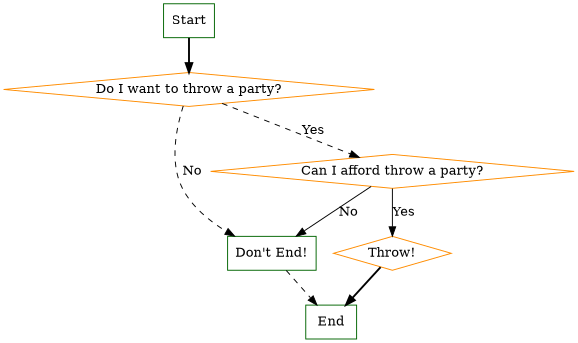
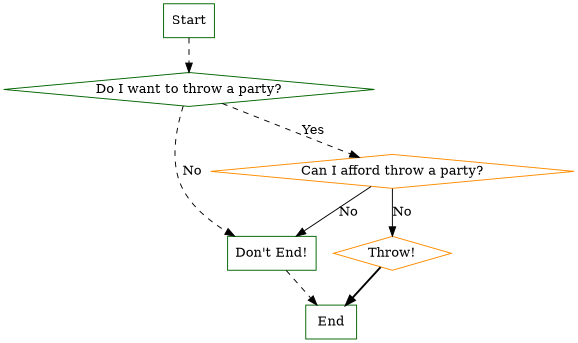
(189, 50) -> (189, 50)
(189, 89) -> (189, 89)
(404, 212) -> (402, 212)
